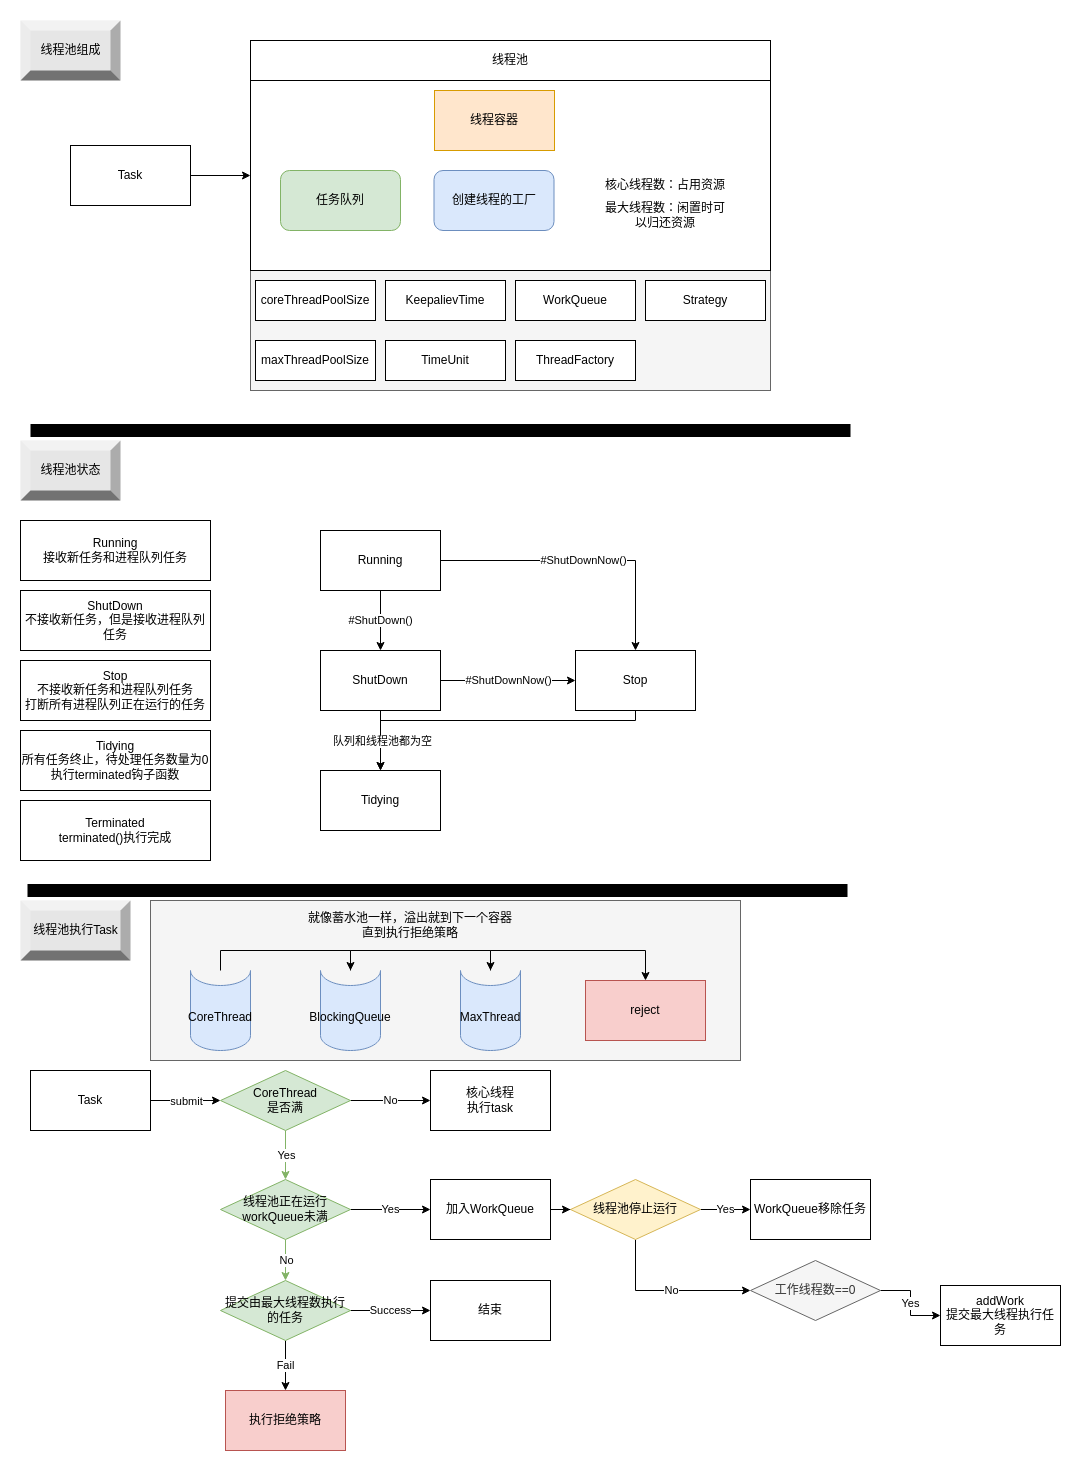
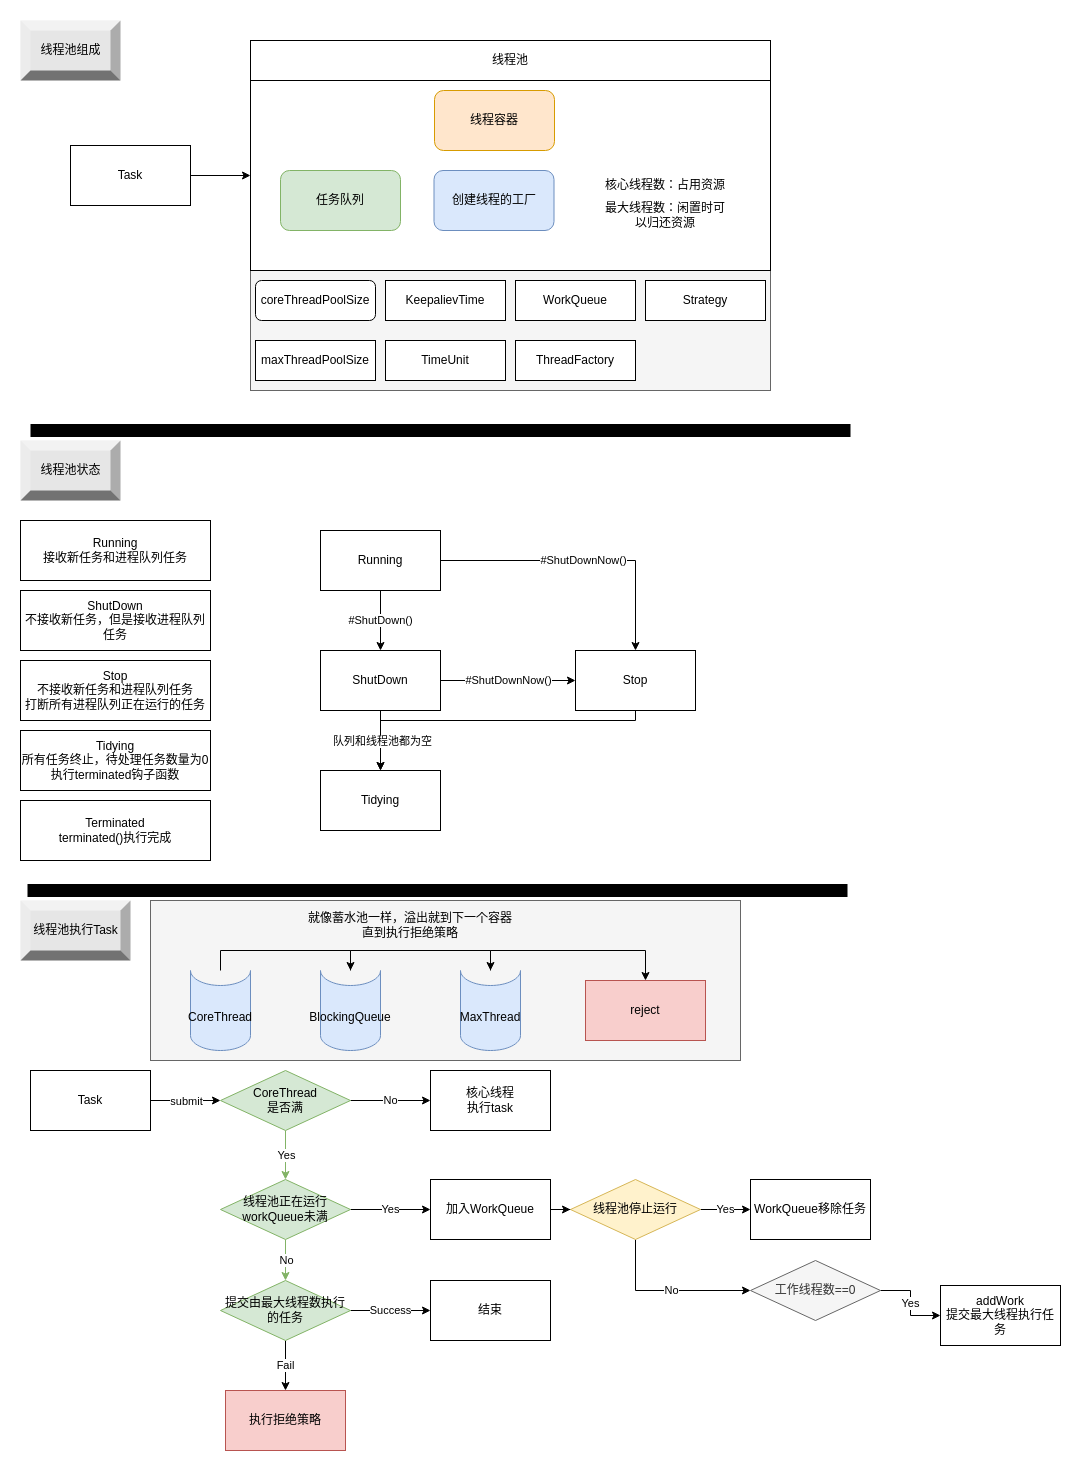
(495, 121) -> (495, 121)
(316, 301) -> (316, 301)
